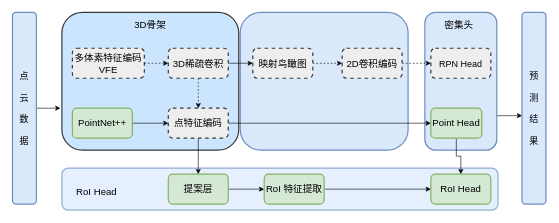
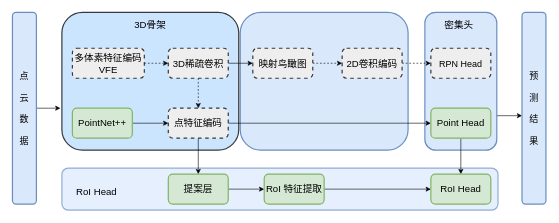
(457, 123) -> (461, 123)
